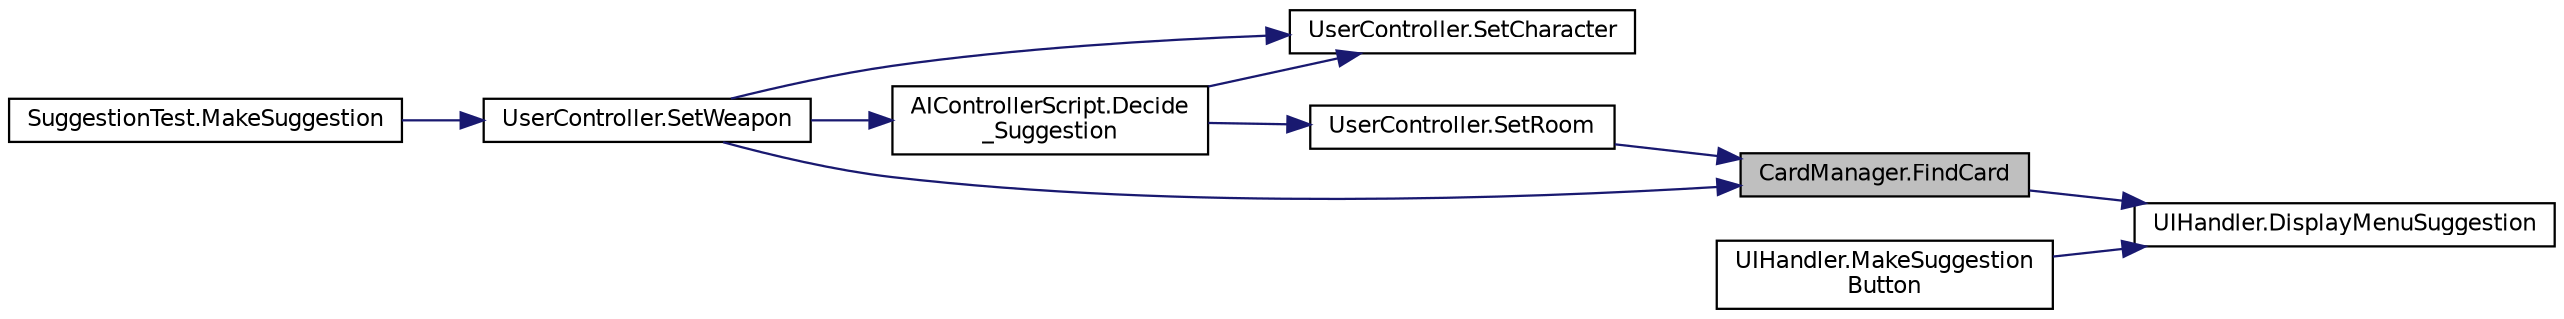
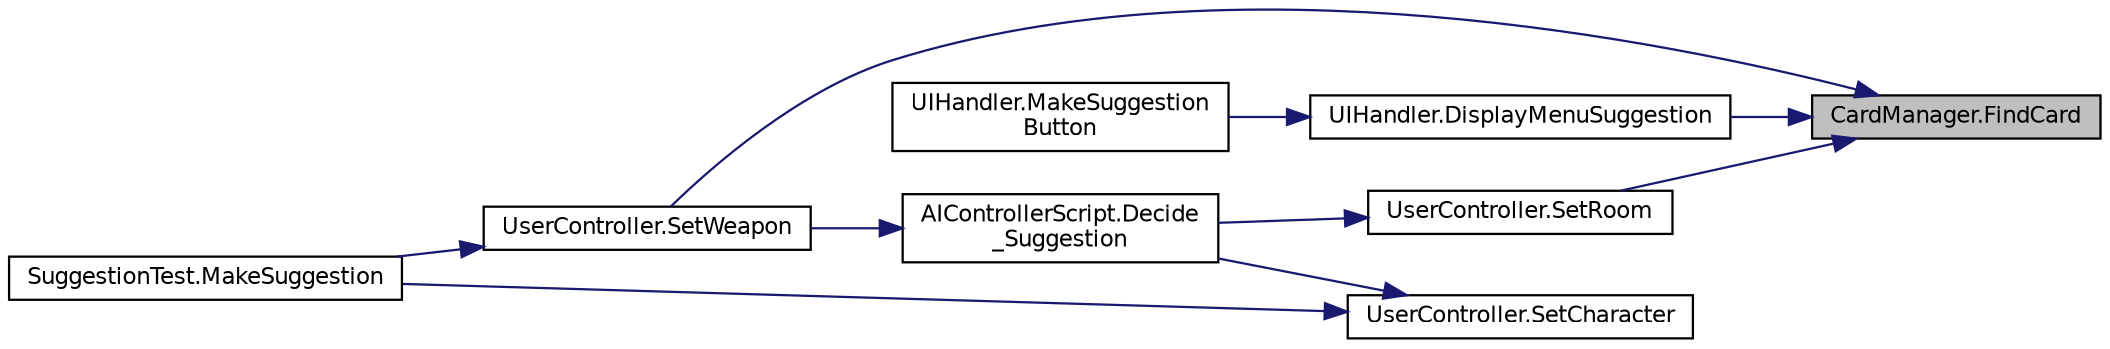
(997, 53) -> (863, 298)
(2076, 196) -> (1760, 117)
